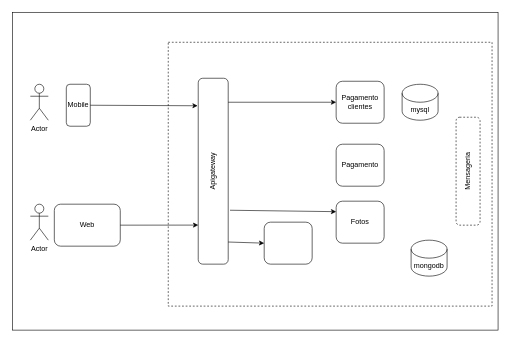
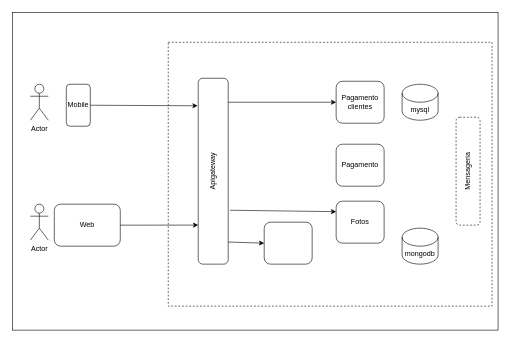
(429, 258) -> (420, 246)
